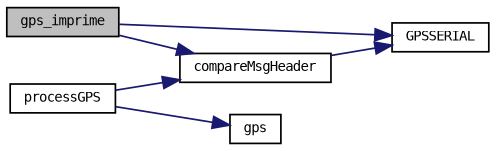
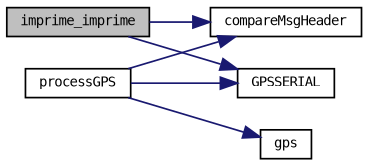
(63, 22) -> (78, 22)
(353, 52) -> (175, 83)
